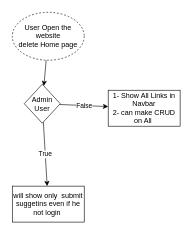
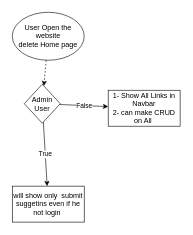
(48, 36) -> (48, 36)
(45, 71) -> (45, 71)
